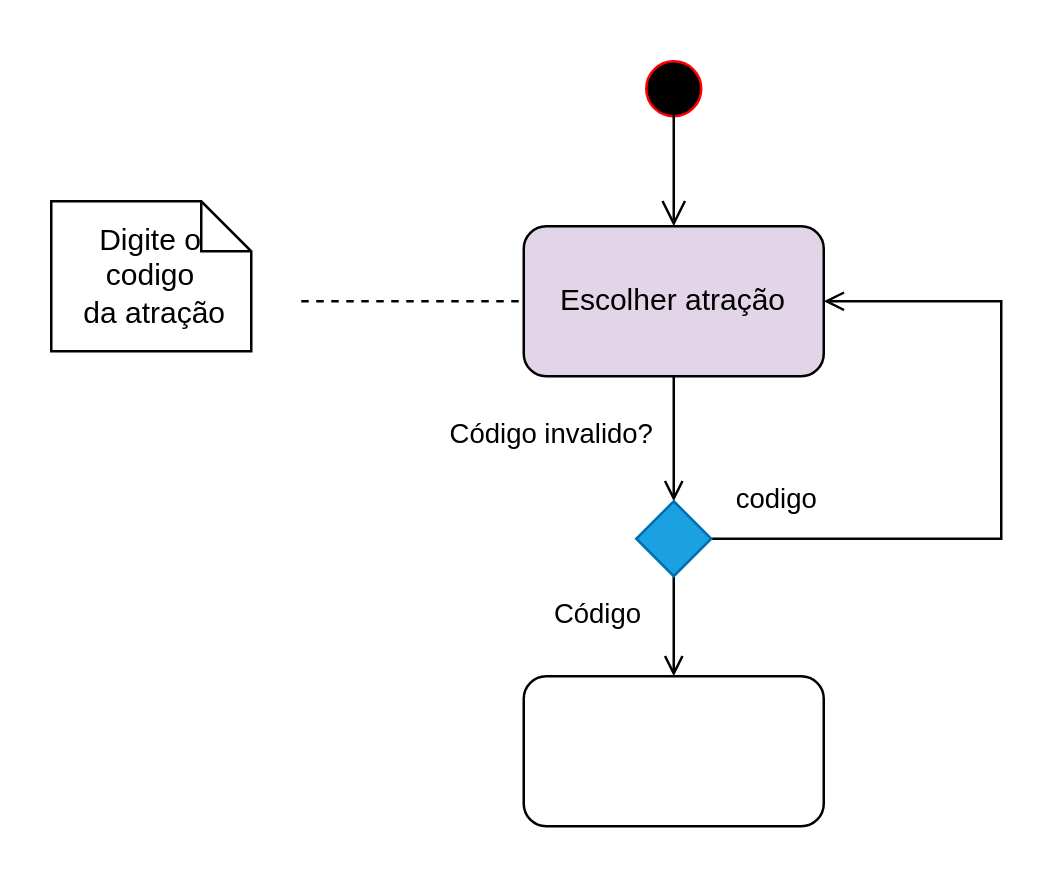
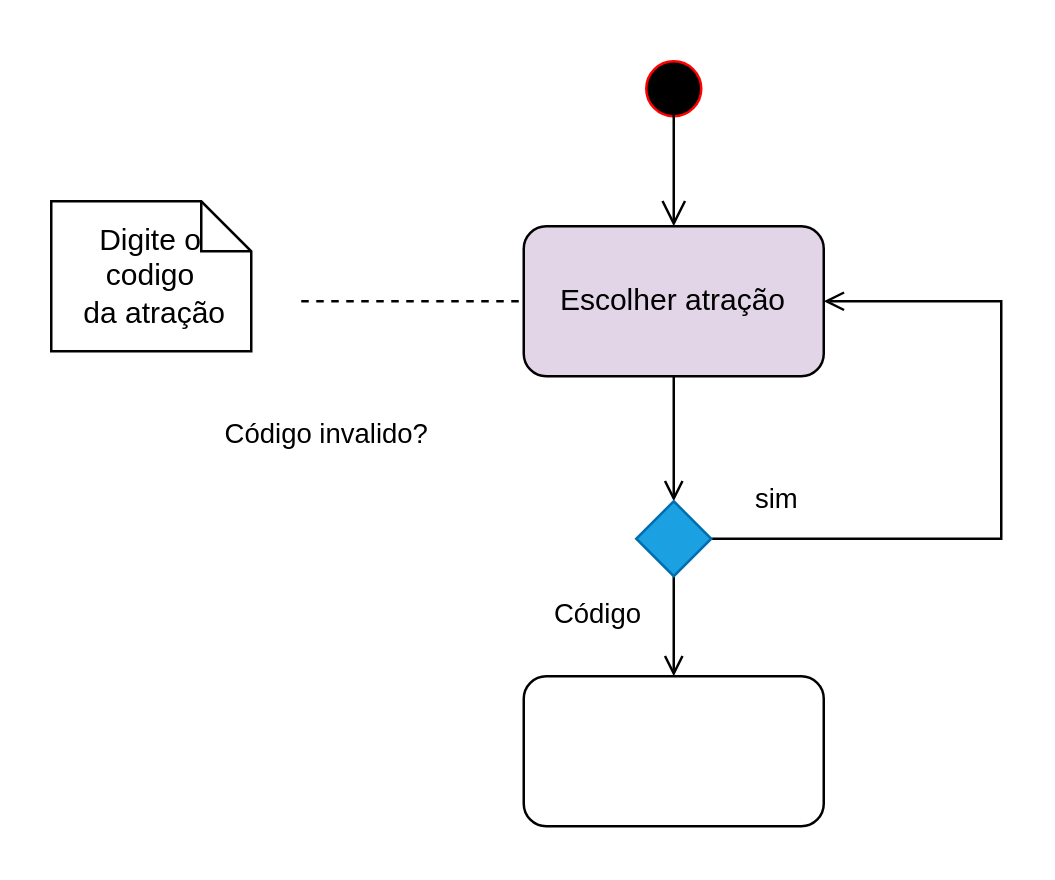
(551, 434) -> (326, 434)
(778, 499) -> (778, 499)
